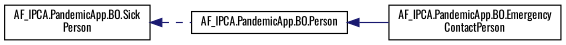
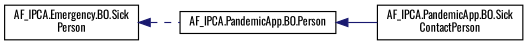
(77, 23) -> (72, 23)
(475, 23) -> (450, 23)
